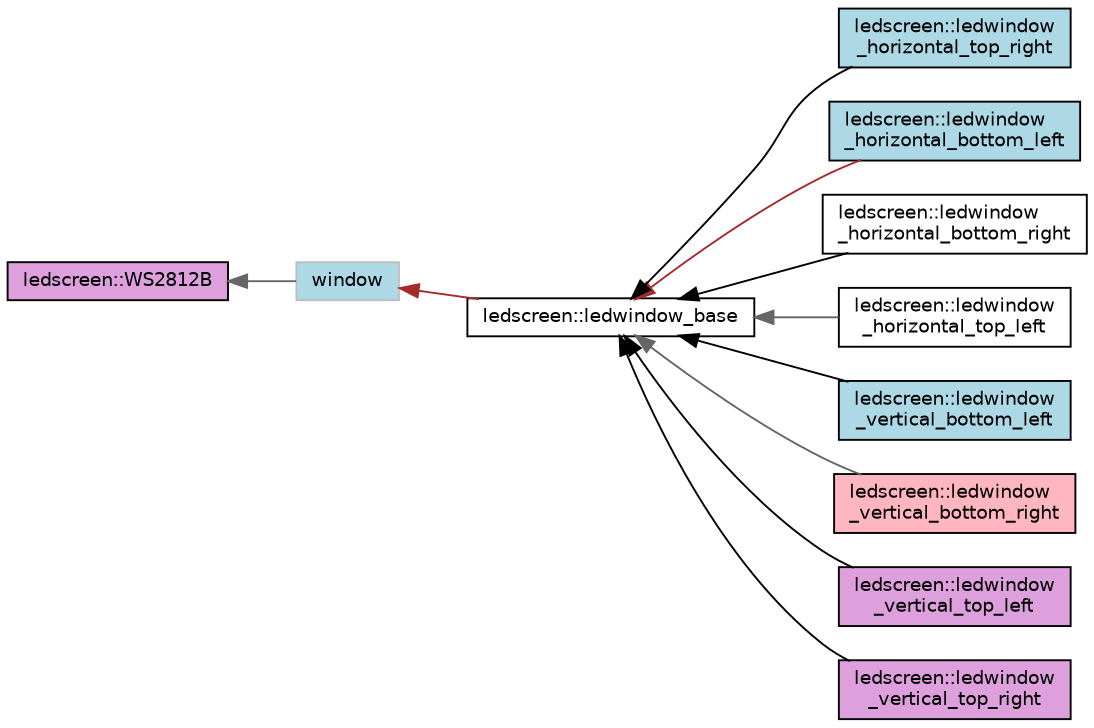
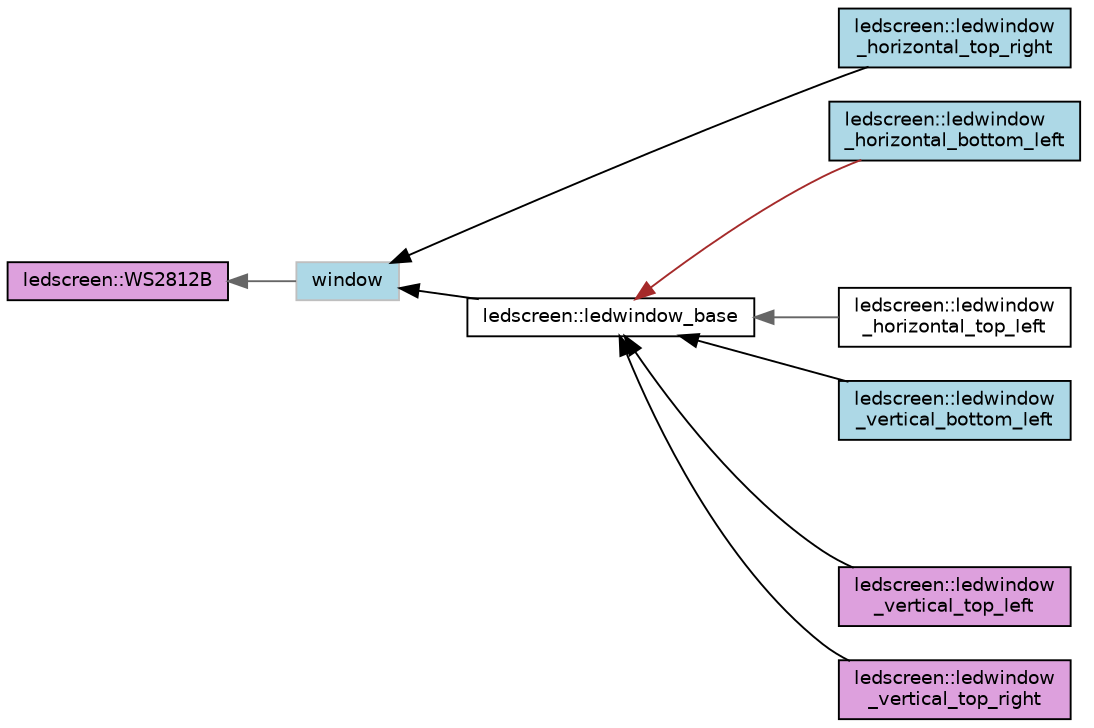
(750, 174) -> (637, 158)
(955, 224) -> none
(449, 295) -> (449, 295)
(955, 504) -> none
